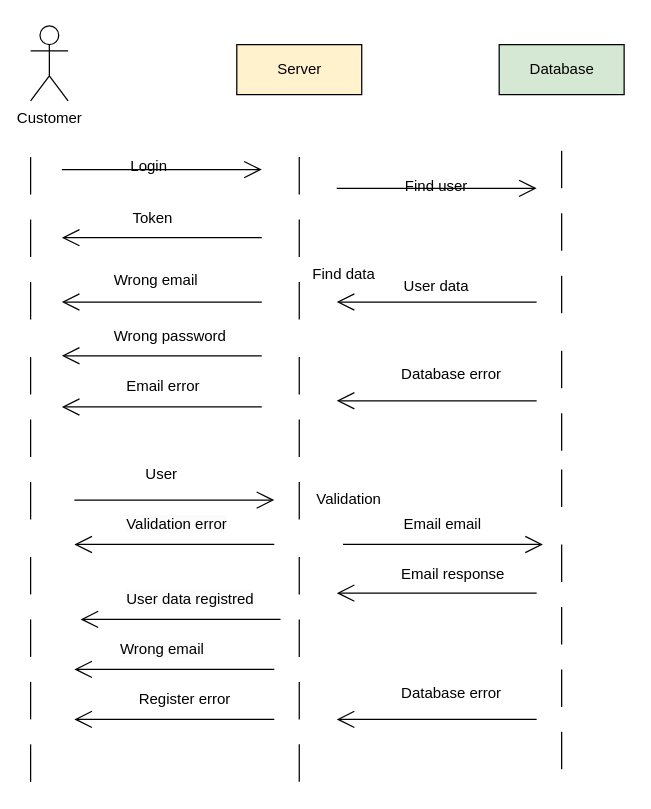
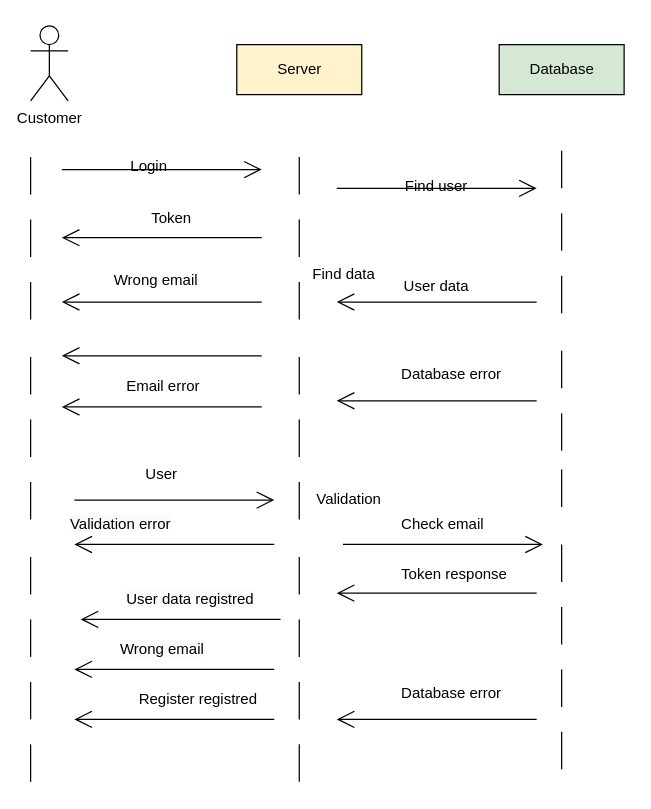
(187, 226) -> (206, 226)
(174, 344) -> none
(443, 524) -> (443, 524)
(181, 532) -> (124, 532)
(455, 575) -> (459, 575)
(194, 700) -> (201, 709)
